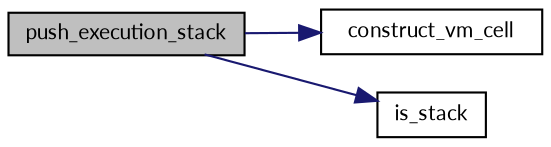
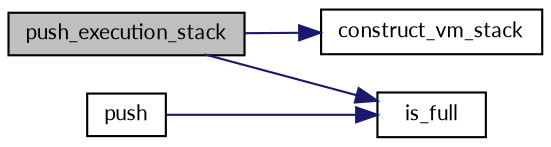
(432, 32) -> (432, 32)
none -> (127, 115)
(432, 115) -> (432, 115)
